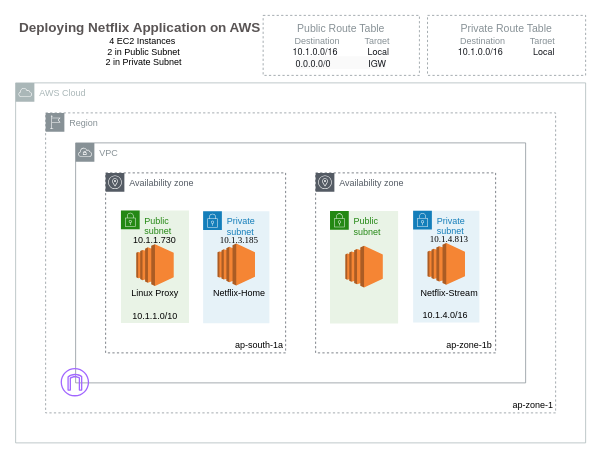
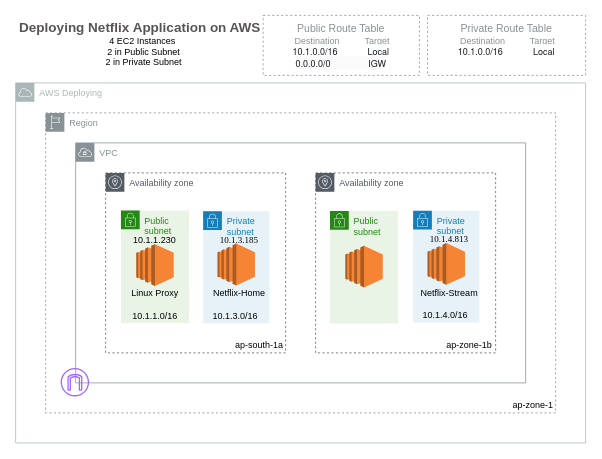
(60, 94) -> (69, 94)
(155, 240) -> (155, 240)
(155, 316) -> (155, 316)
none -> (235, 316)
